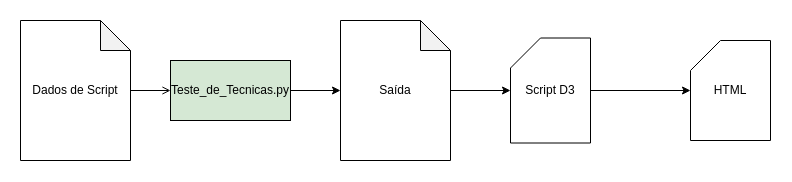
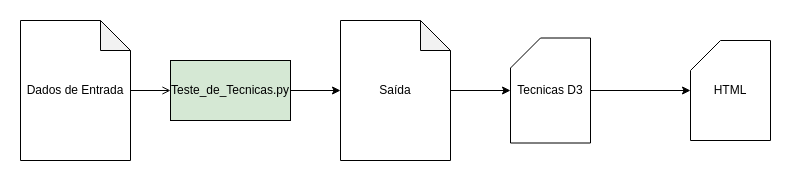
(76, 91) -> (76, 91)
(551, 91) -> (551, 91)
